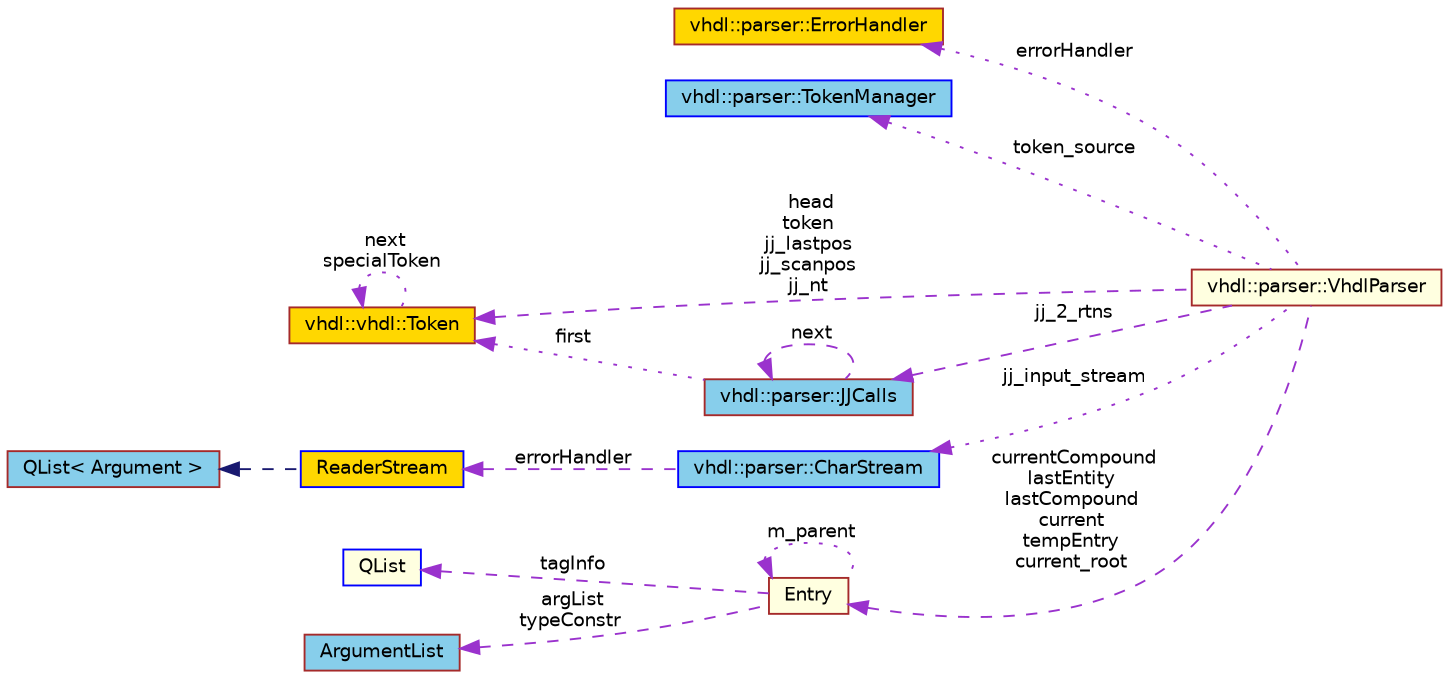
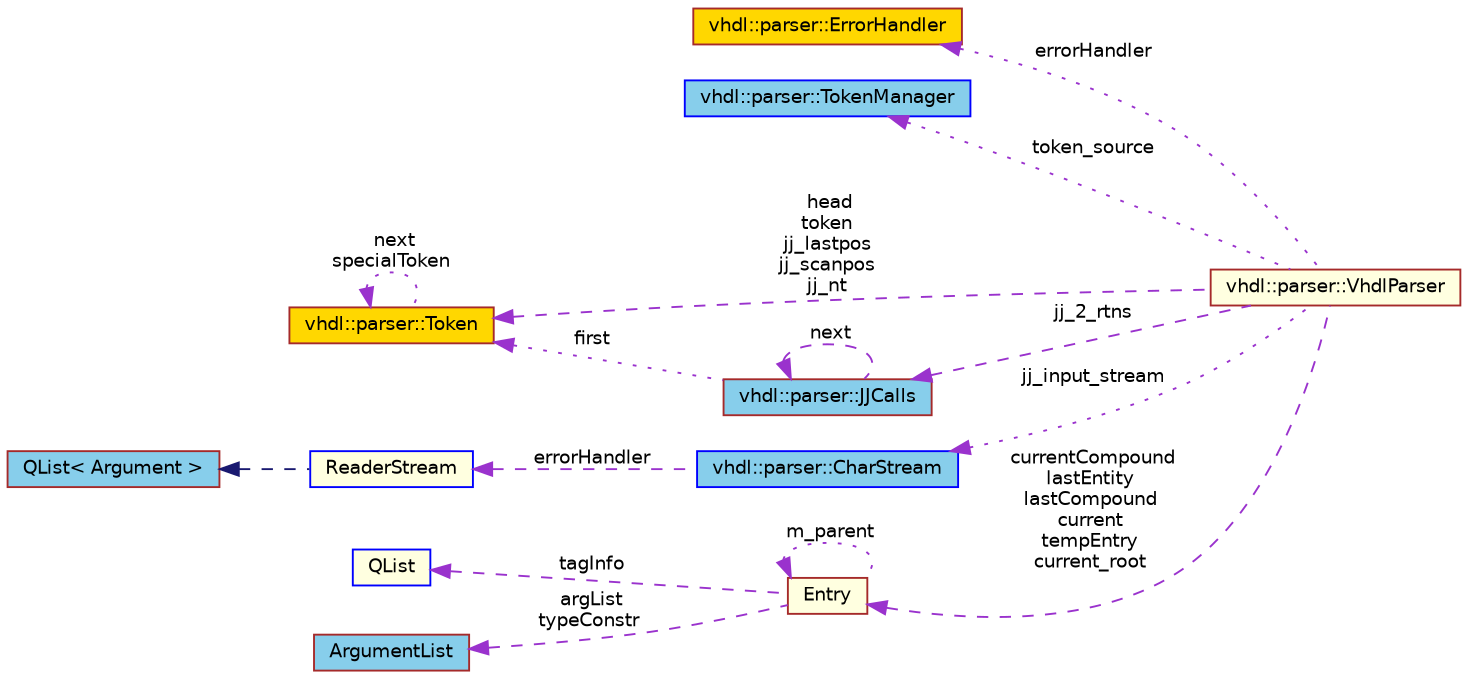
(382, 325) -> (392, 325)
(382, 469) -> (392, 469)
